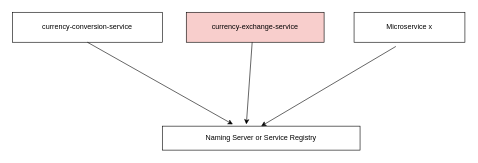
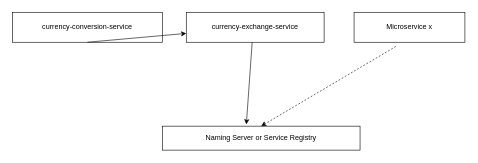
(255, 27) -> (255, 27)
(158, 82) -> (132, 38)
(330, 85) -> (330, 85)
